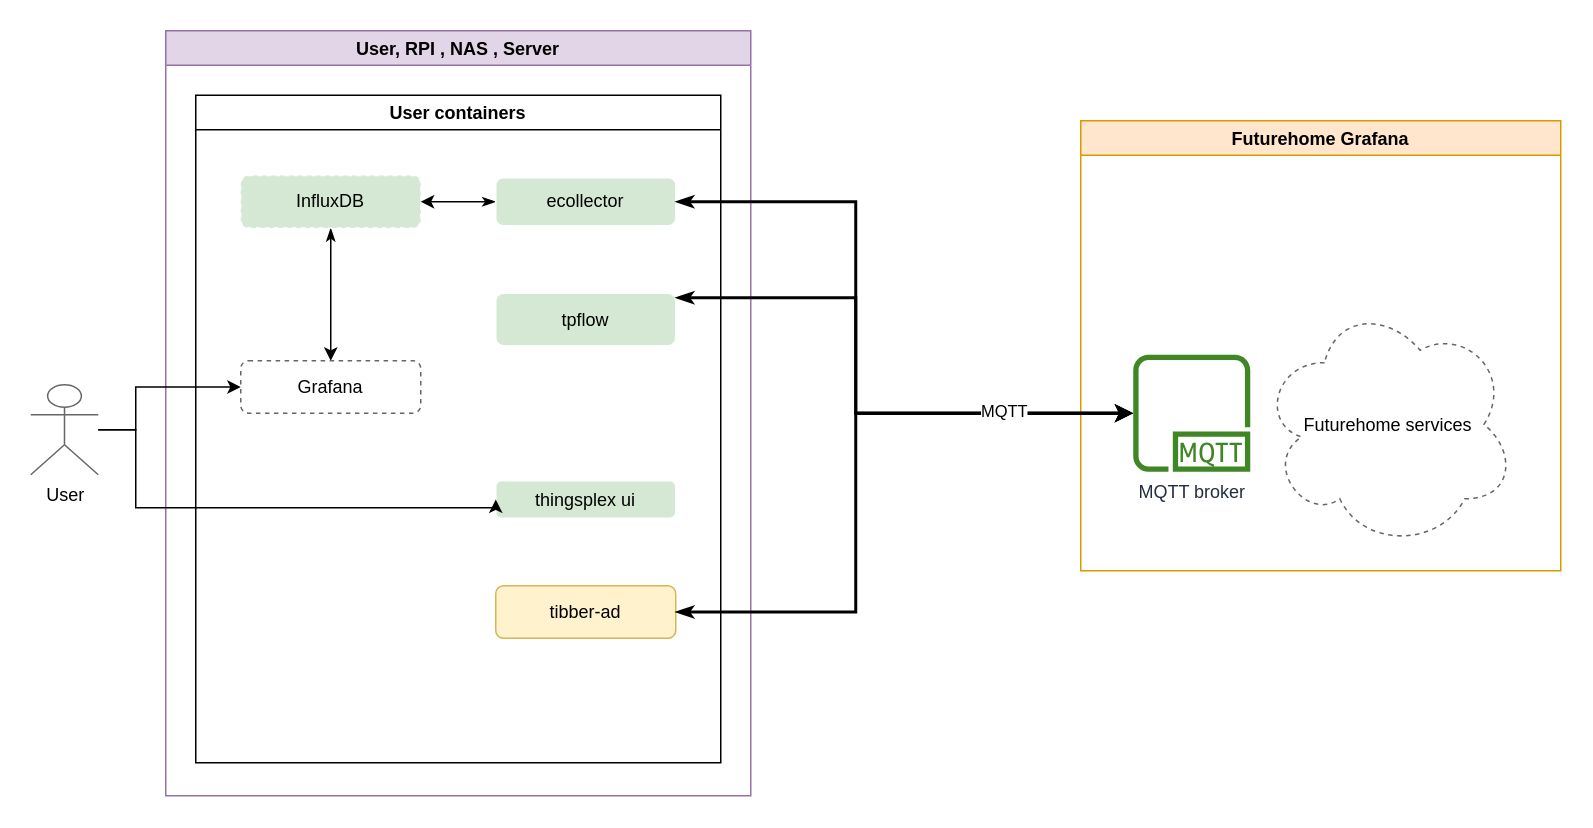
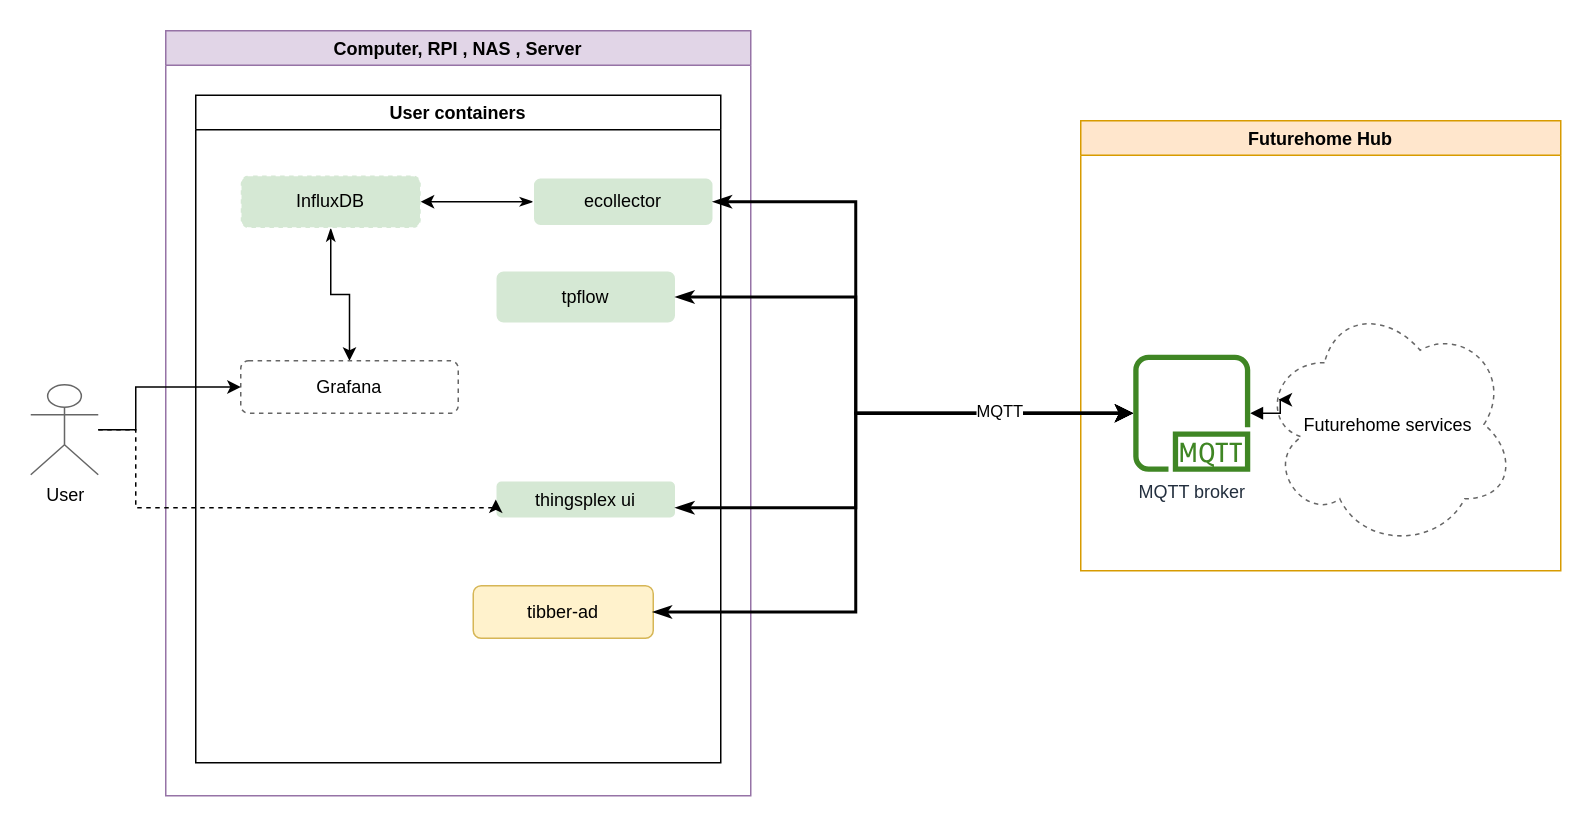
(458, 49) -> (458, 49)
(1320, 139) -> (1320, 139)
(586, 202) -> (623, 202)
(586, 320) -> (586, 297)
(331, 387) -> (350, 387)
none -> (1280, 410)
(273, 508) -> (273, 508)
none -> (769, 508)
(586, 612) -> (563, 612)
